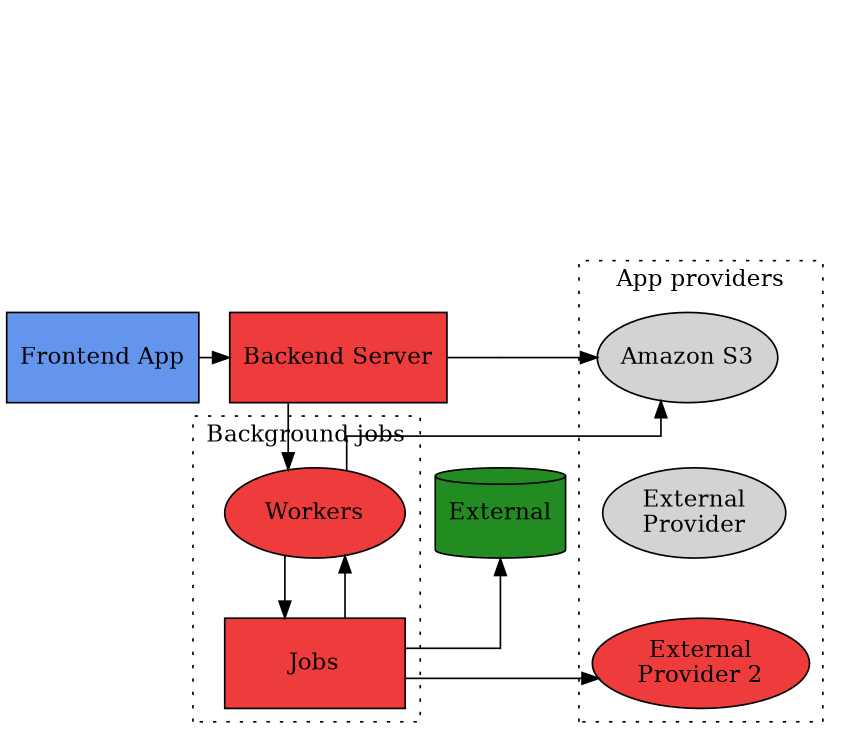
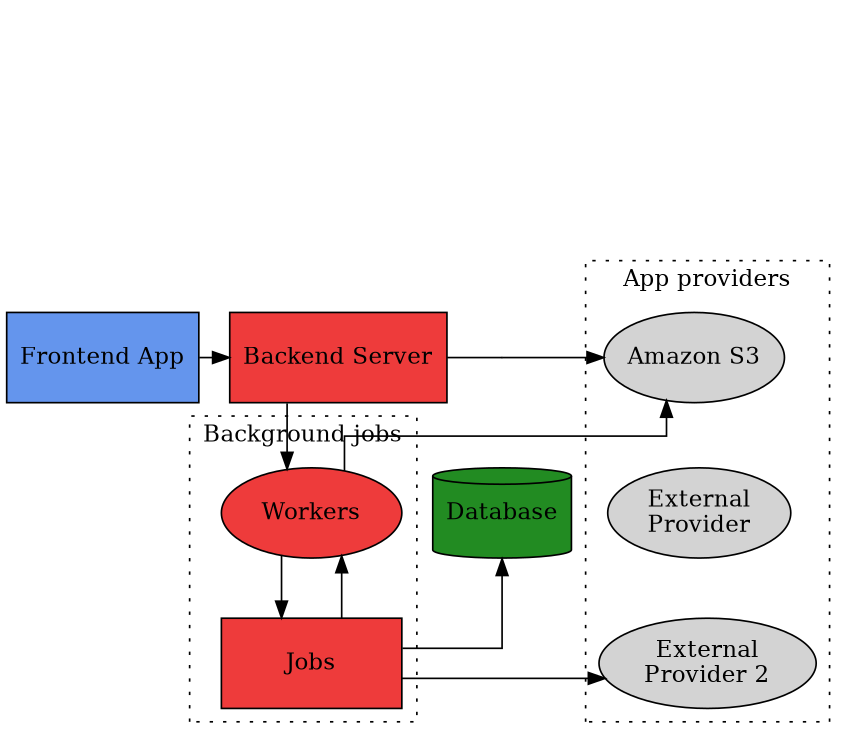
(500, 513) -> (502, 513)
(701, 663) -> (708, 663)
